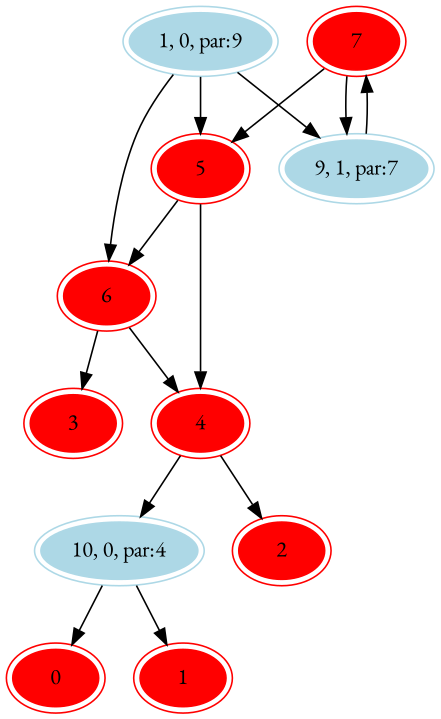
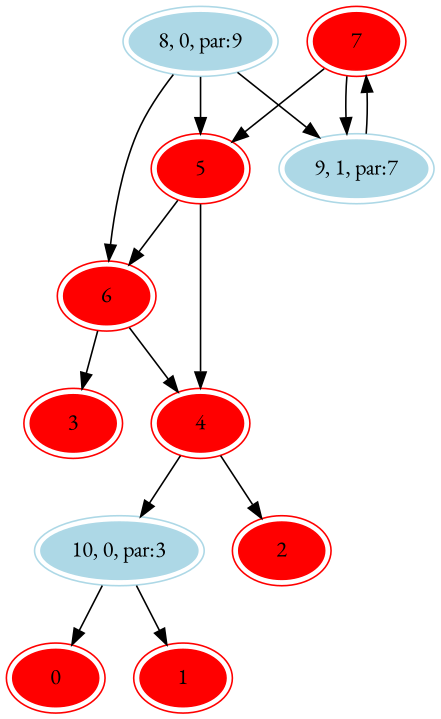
(201, 41) -> (201, 41)
(119, 551) -> (119, 551)
